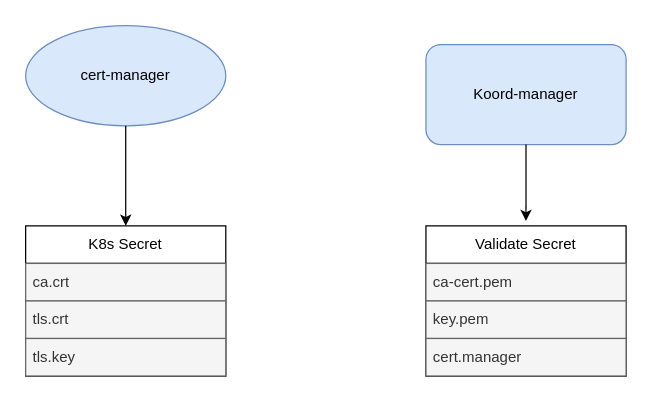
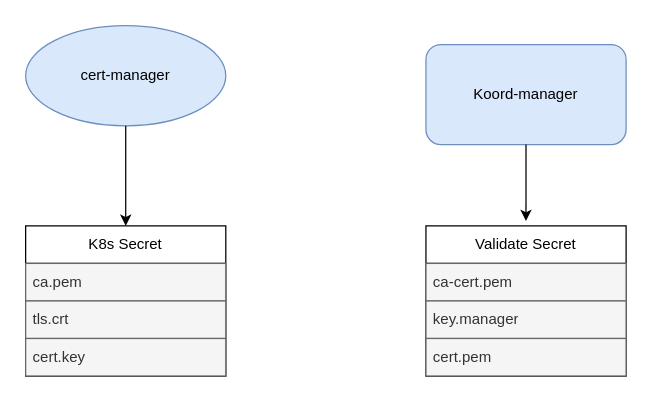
(56, 282) -> (56, 282)
(461, 319) -> (477, 319)
(59, 357) -> (65, 357)
(482, 357) -> (465, 357)
